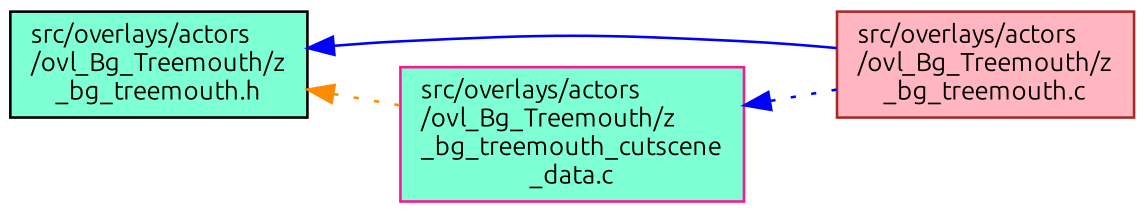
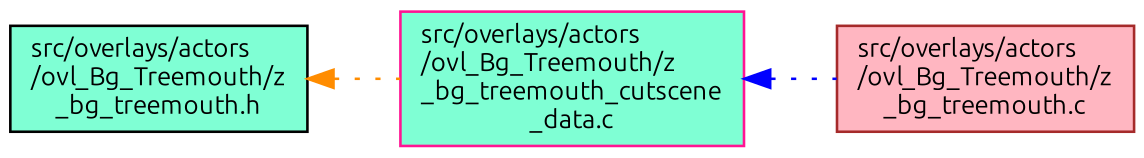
(585, 36) -> none
